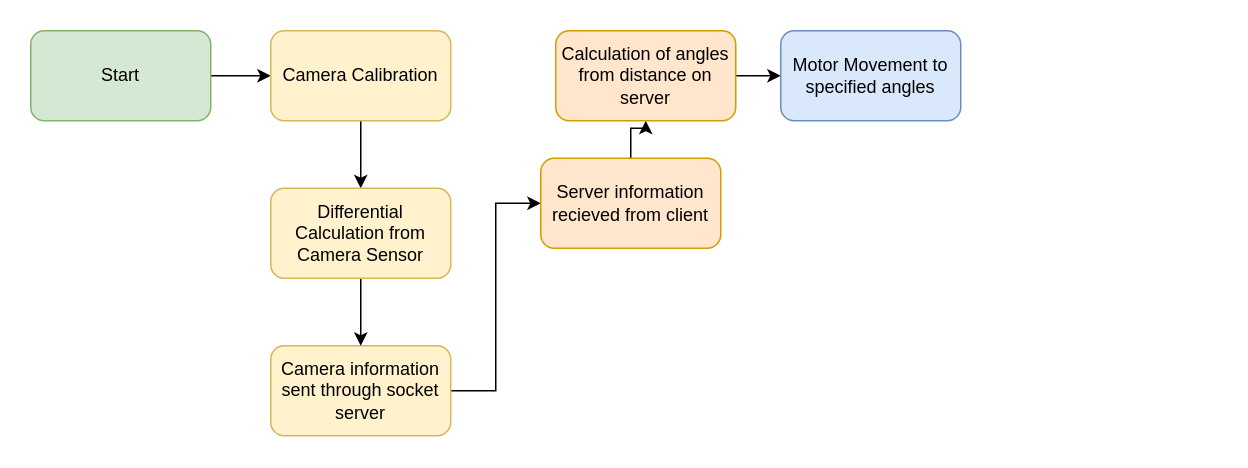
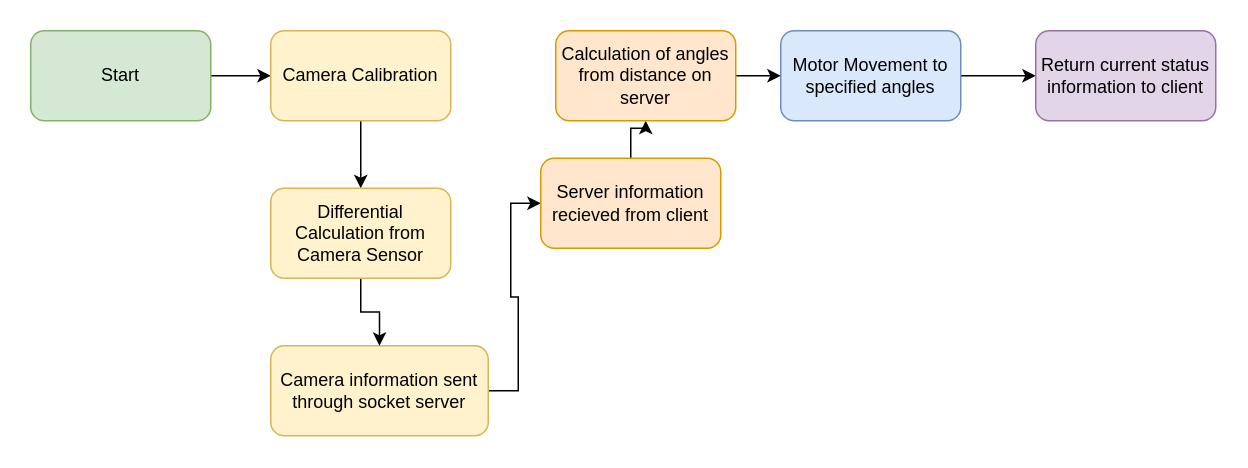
none -> (993, 76)
none -> (1126, 76)
(361, 391) -> (380, 391)
